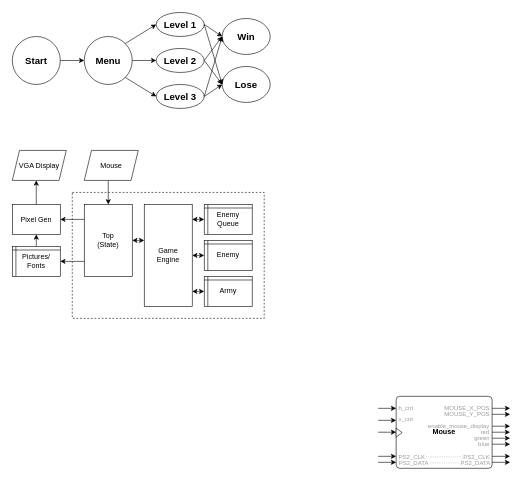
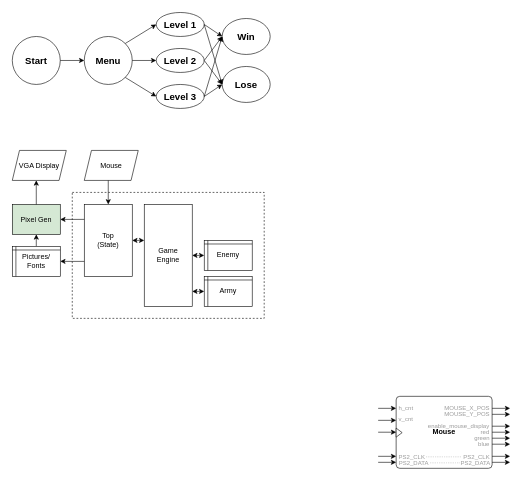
(36, 219) -> (36, 219)
(198, 219) -> none
(228, 219) -> none
